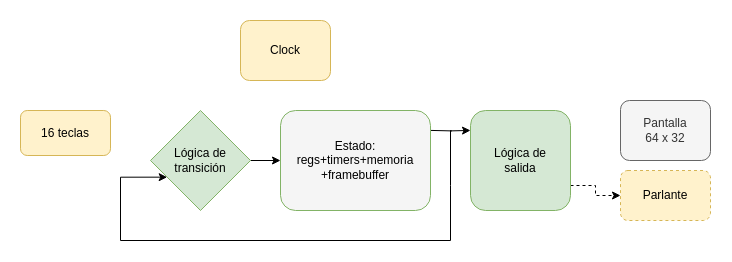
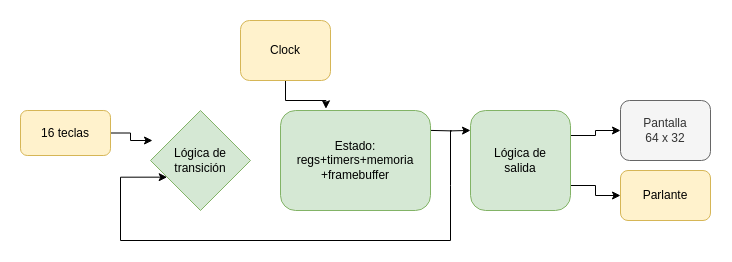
none -> (296, 101)
none -> (131, 134)
none -> (595, 136)
(262, 161) -> none
(356, 161) -> (356, 161)
(596, 188) -> (596, 188)
(666, 196) -> (666, 196)
